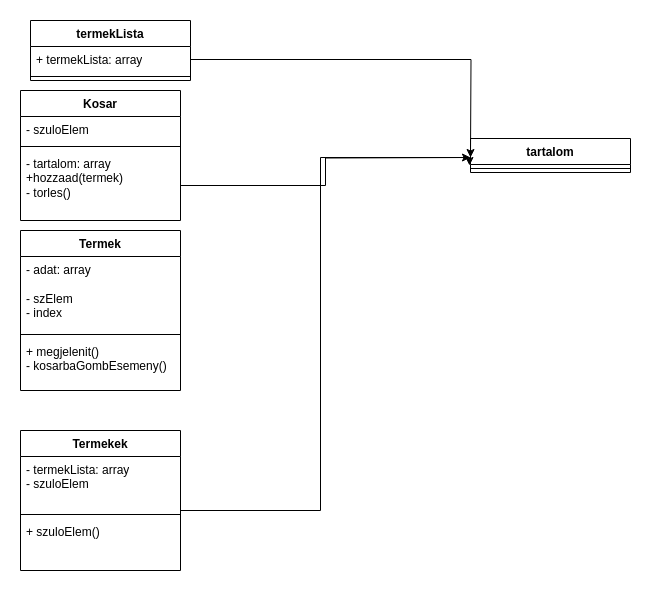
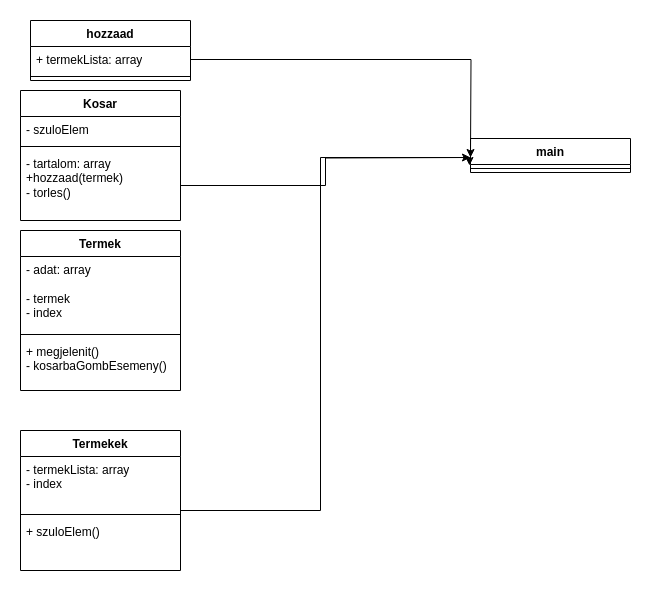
(111, 35) -> (111, 35)
(551, 153) -> (551, 153)
(66, 285) -> (66, 285)
(87, 478) -> (87, 478)
